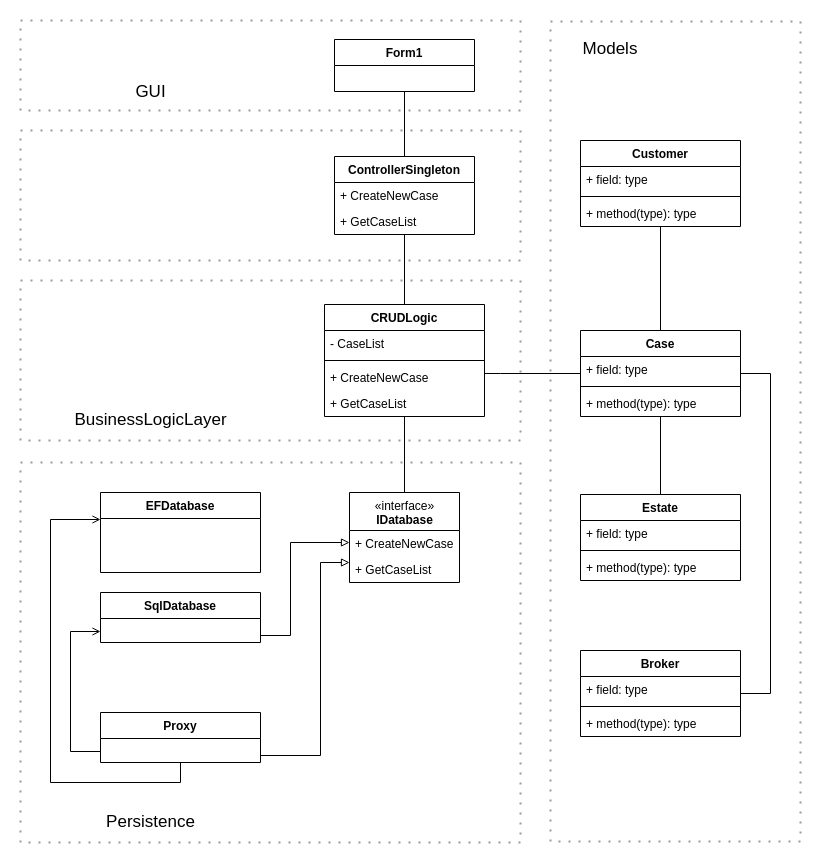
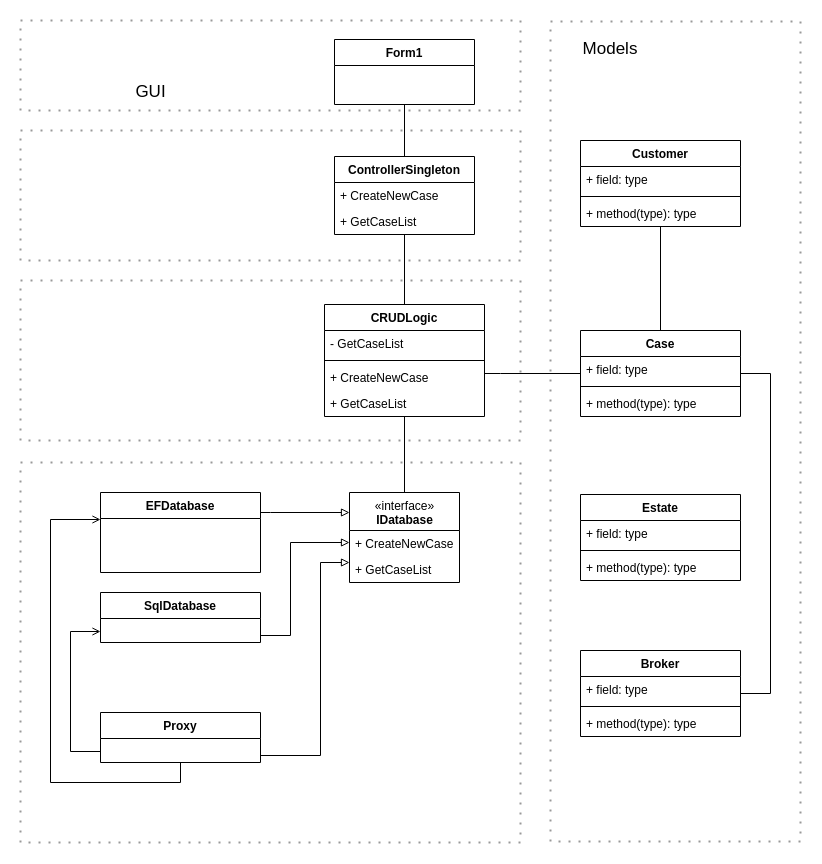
(405, 66) -> (405, 72)
(360, 344) -> (371, 344)
(151, 421) -> none
(661, 456) -> none
none -> (301, 513)
(151, 823) -> none
